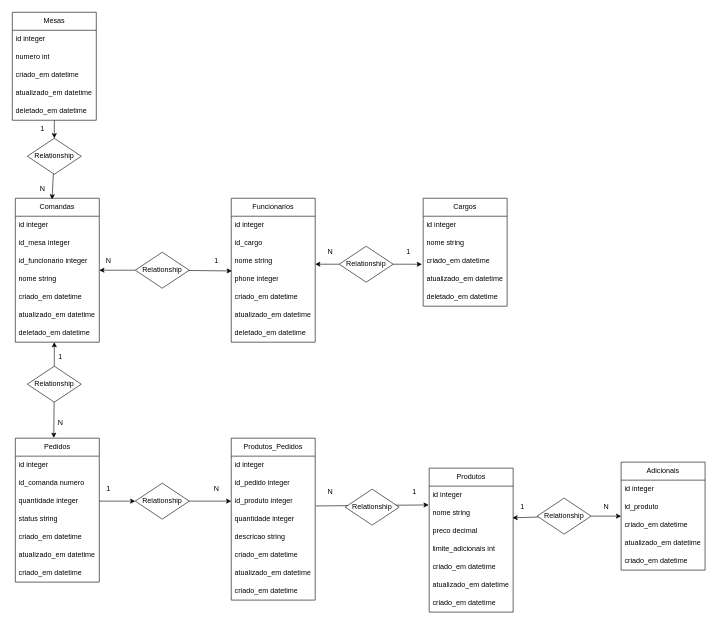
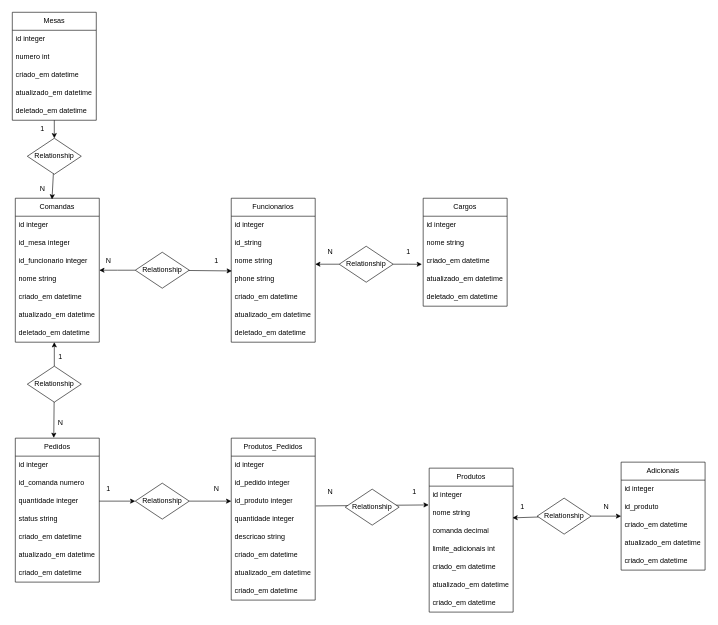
(250, 243) -> (251, 243)
(259, 279) -> (257, 279)
(456, 531) -> (460, 531)
